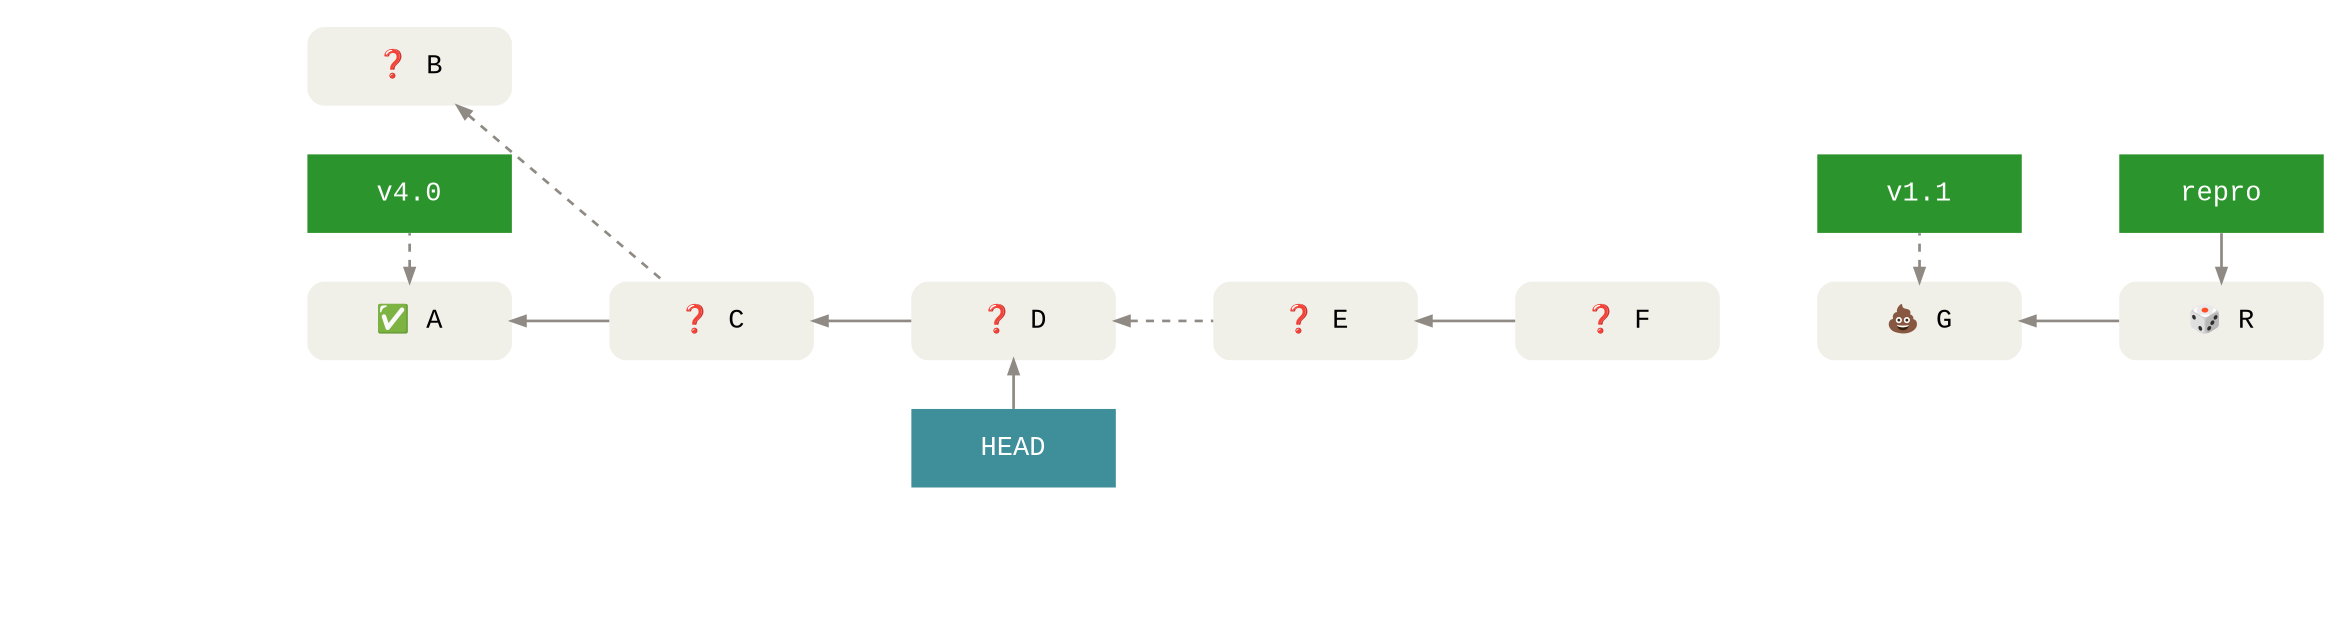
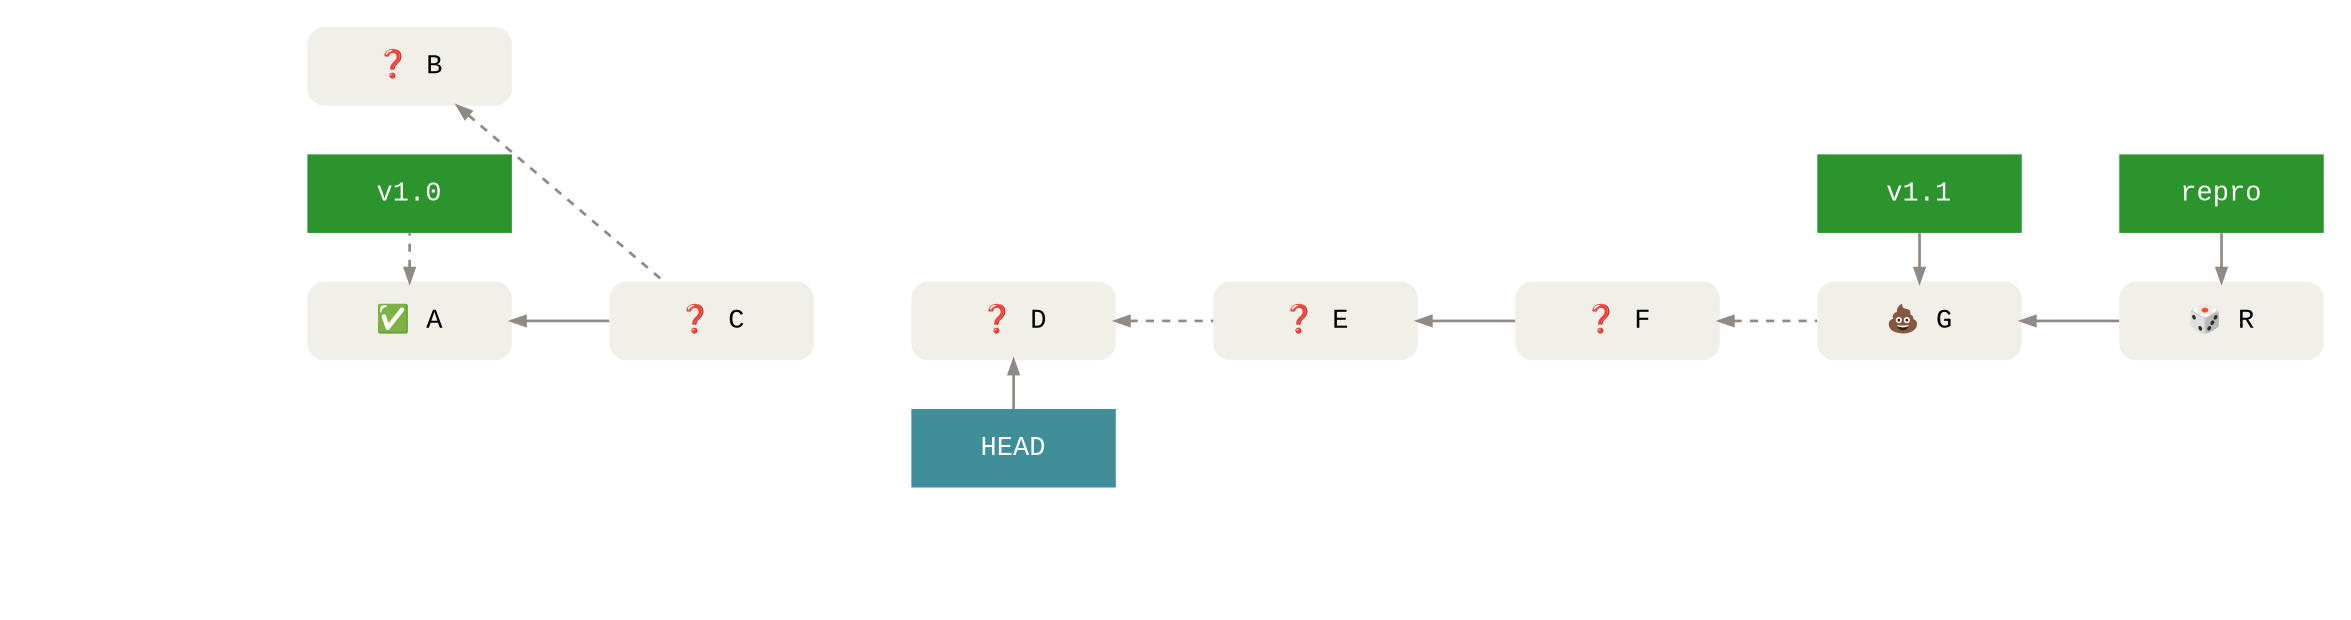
(410, 194) -> (410, 194)
(1920, 251) -> (1920, 251)
(869, 321) -> none
none -> (1775, 321)
